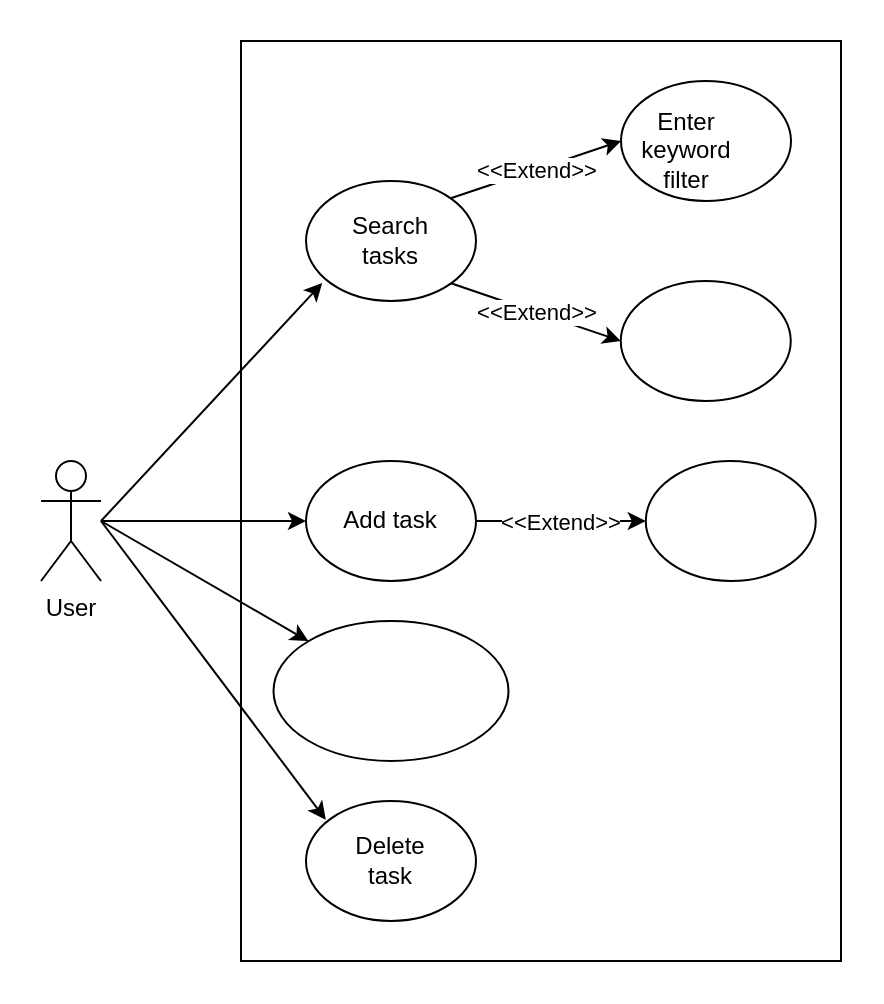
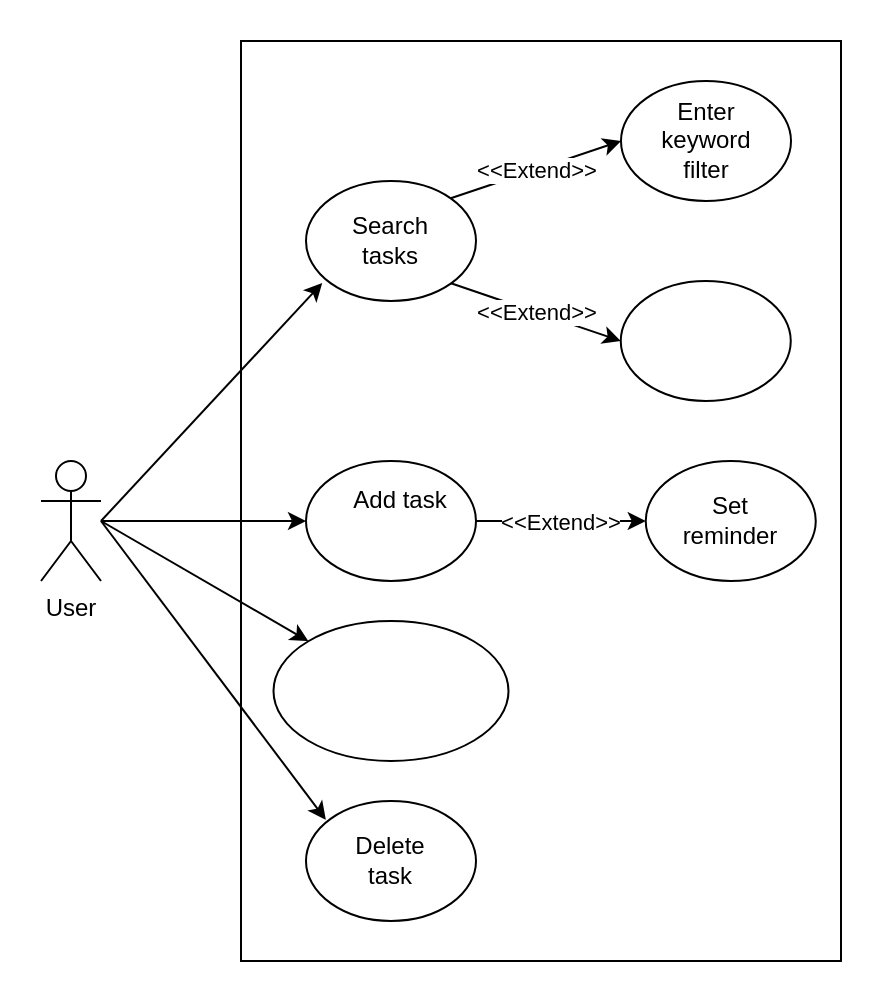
(686, 151) -> (706, 141)
(391, 521) -> (401, 501)
none -> (731, 521)
